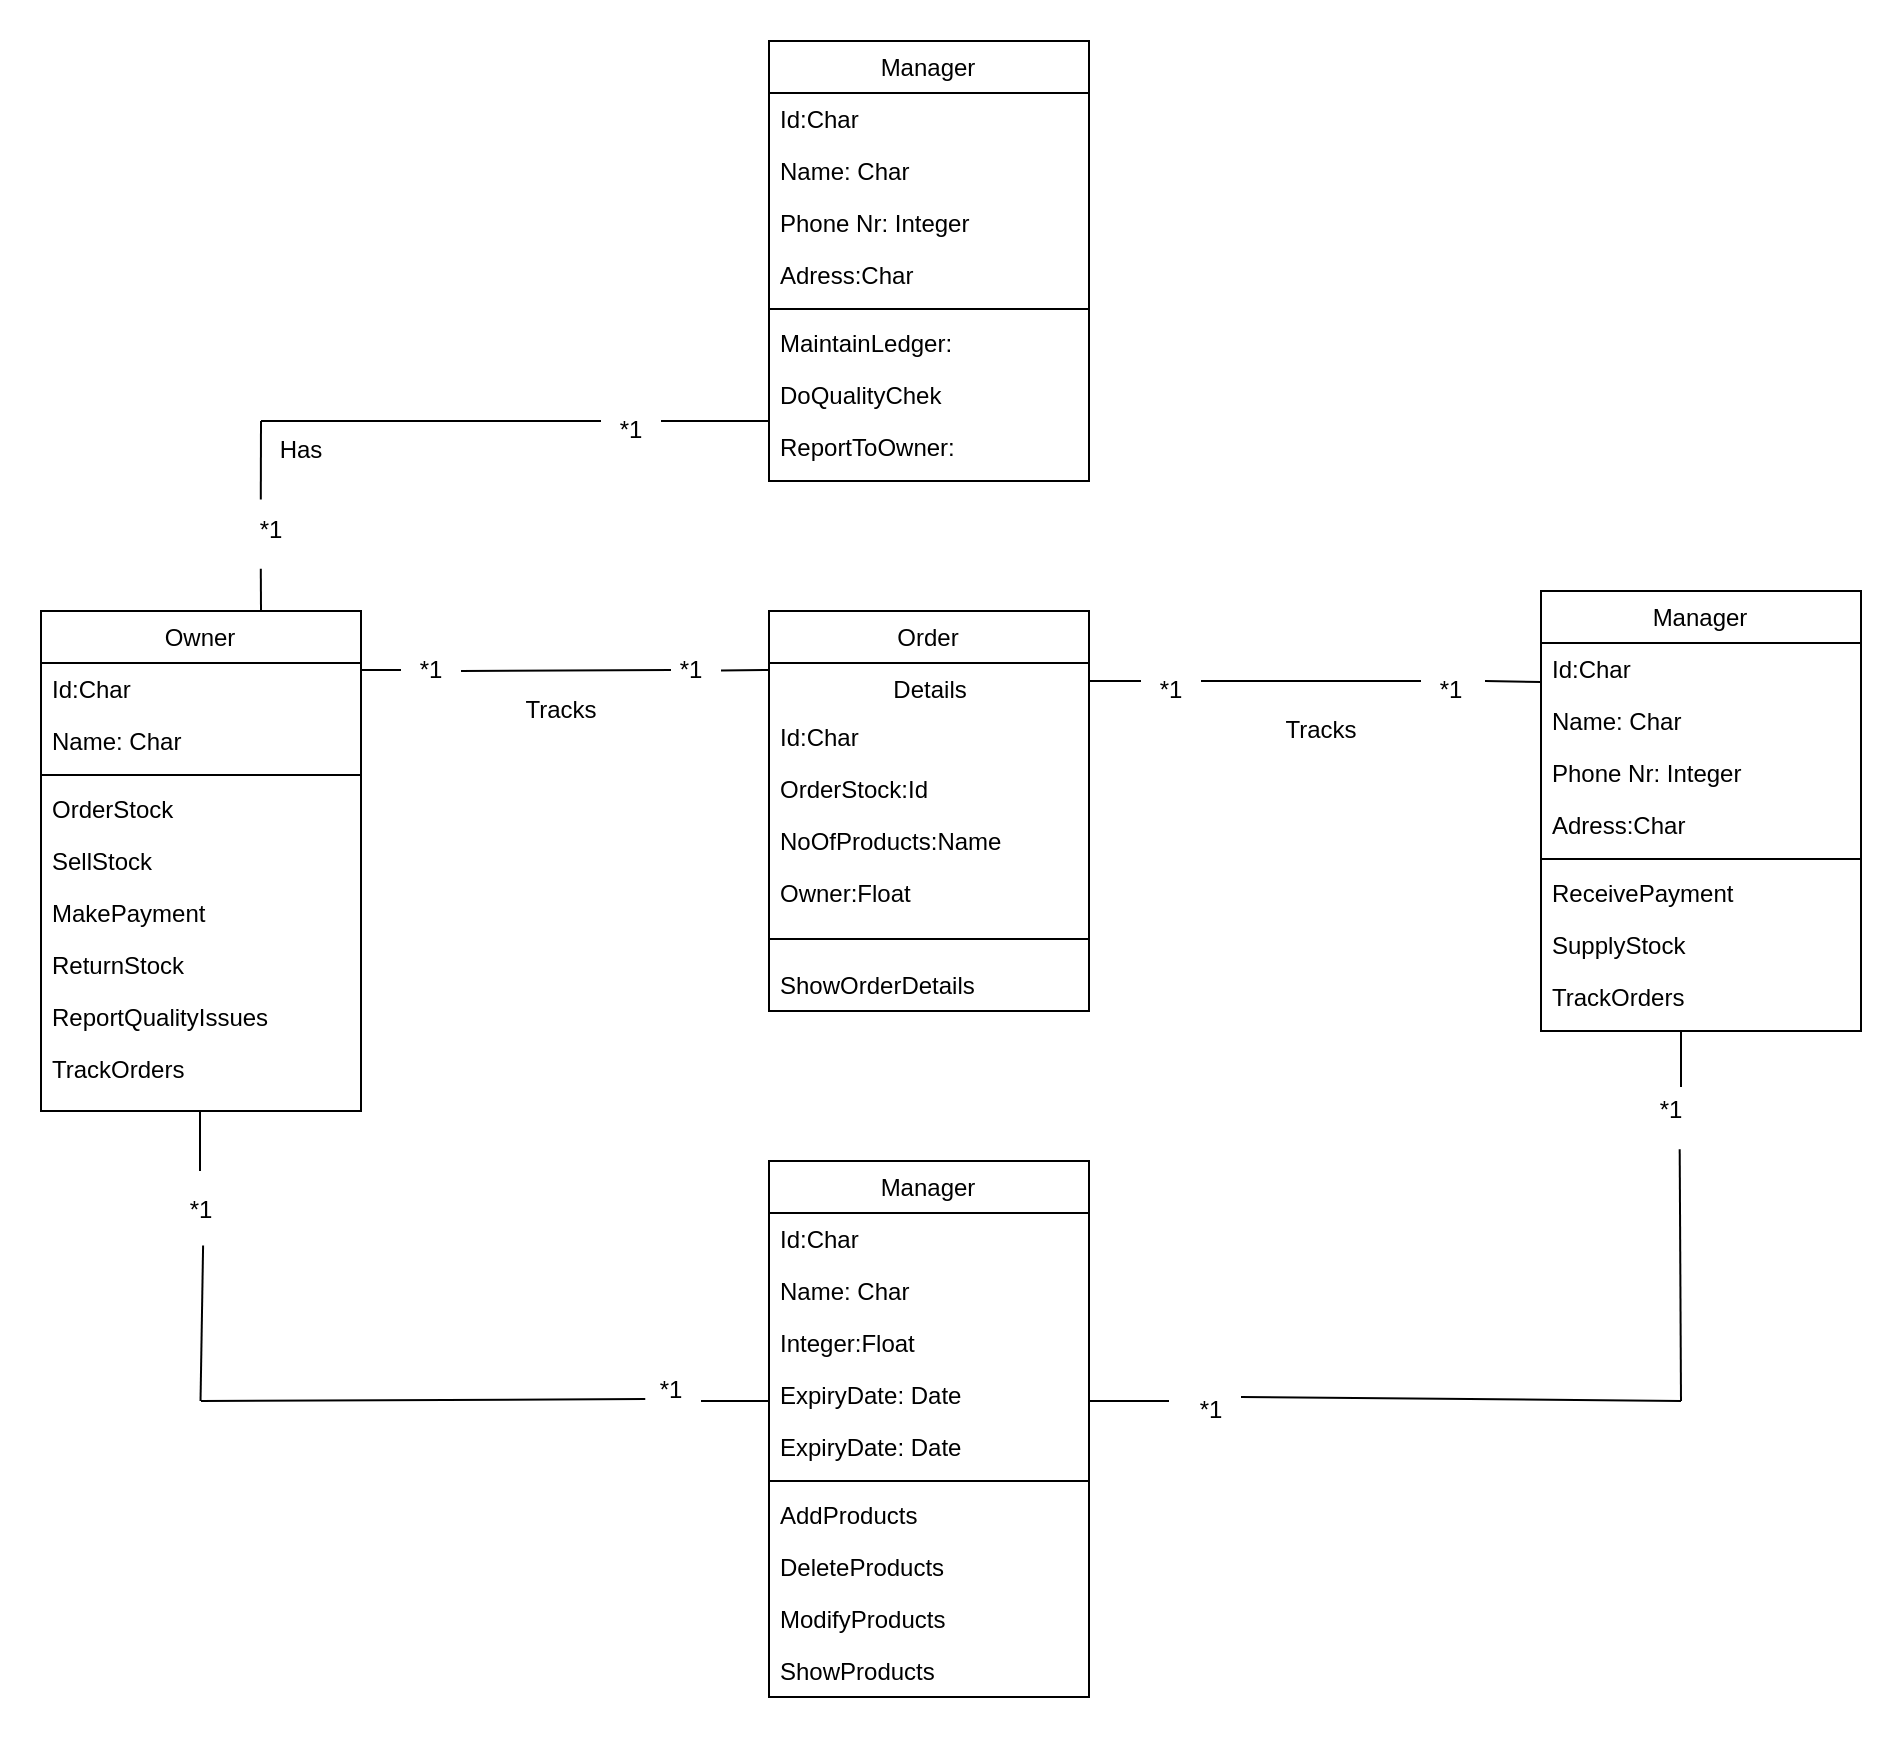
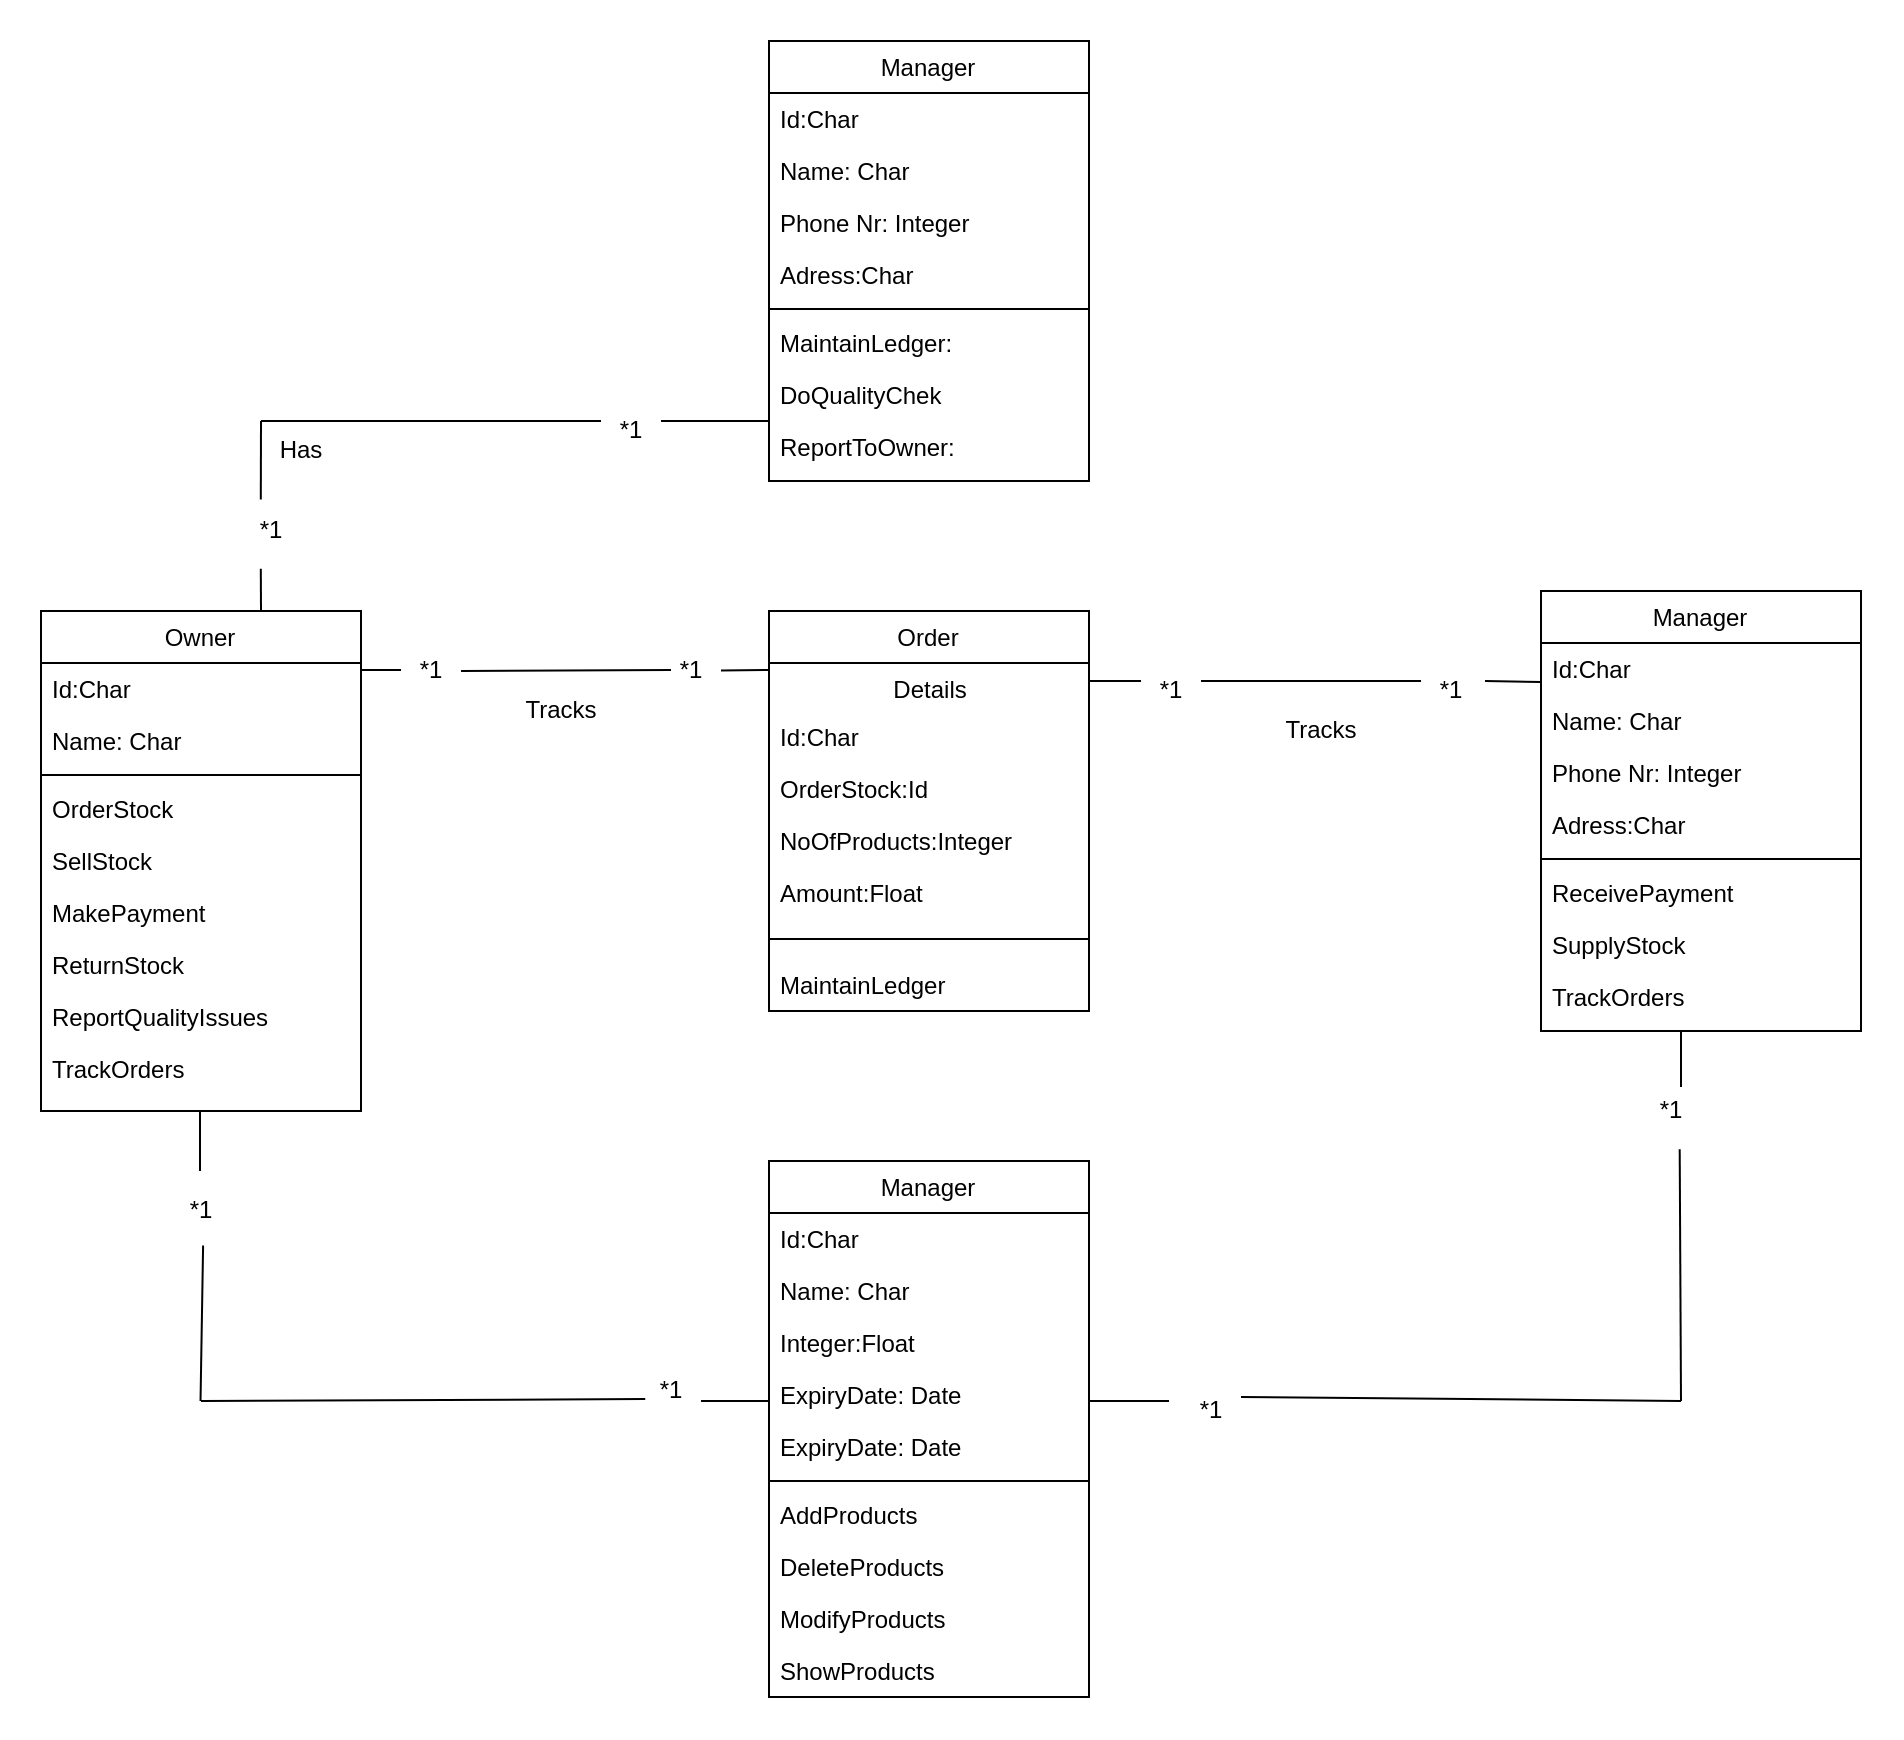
(891, 842) -> (911, 842)
(848, 894) -> (854, 894)
(881, 986) -> (868, 986)
